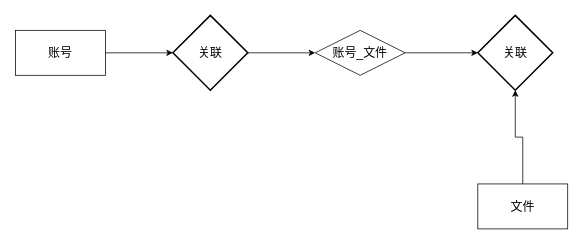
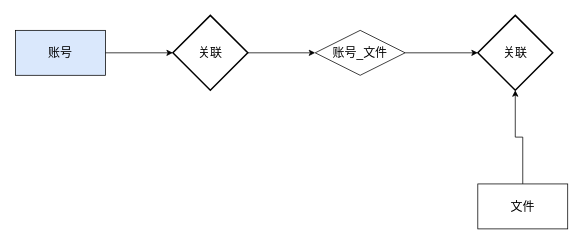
(60, 53) -> (60, 53)
